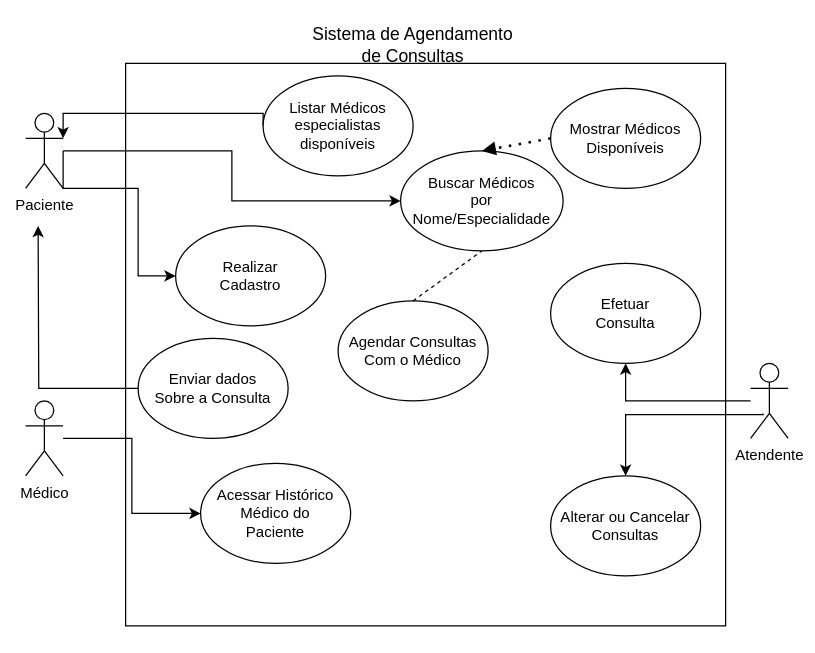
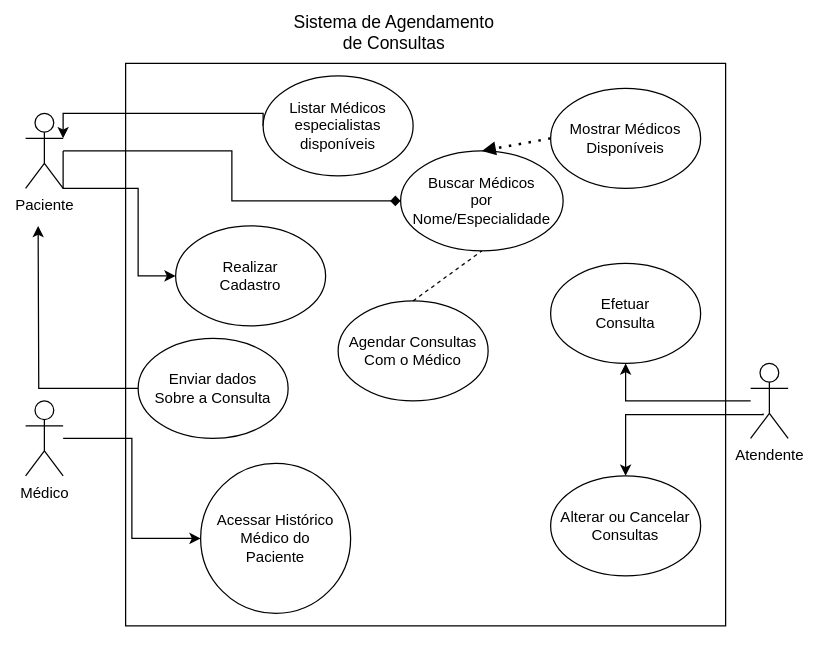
(413, 44) -> (394, 32)
(391, 201) -> (390, 201)
(276, 513) -> (276, 538)
